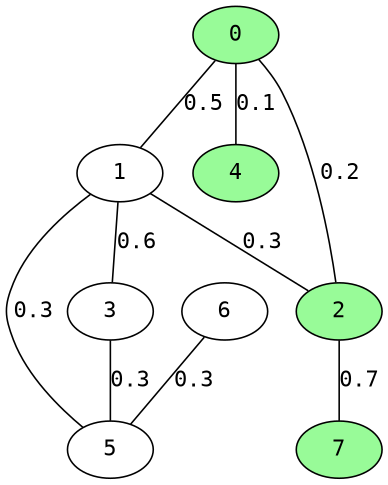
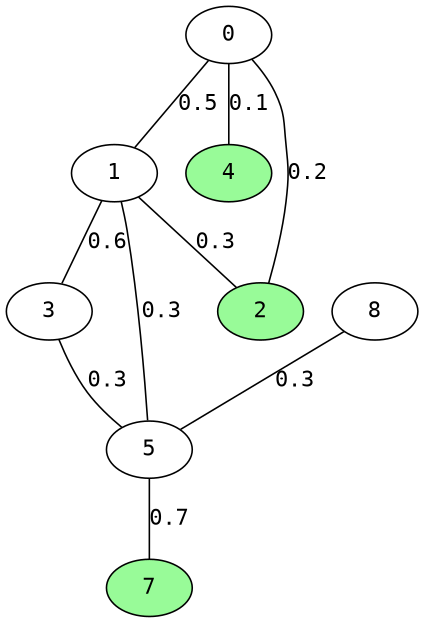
(236, 35) -> (229, 35)
(225, 311) -> (375, 311)
(339, 381) -> (149, 519)
